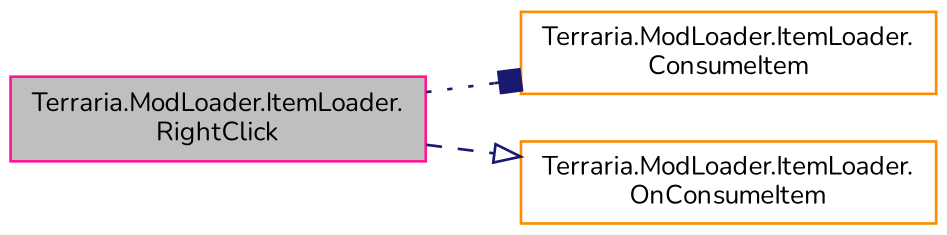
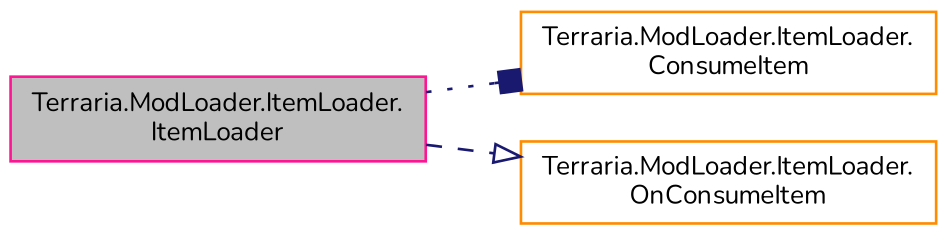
(218, 119) -> (218, 119)
